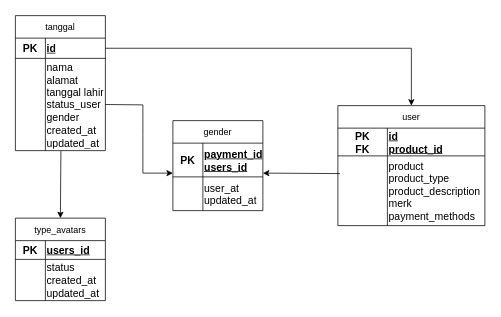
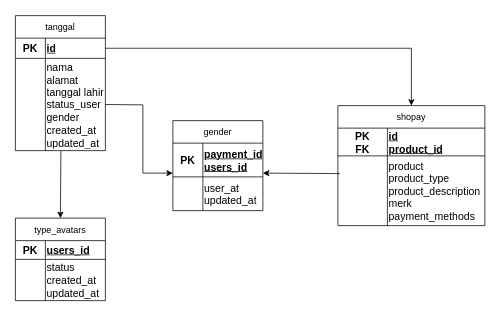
(411, 117) -> (411, 117)
